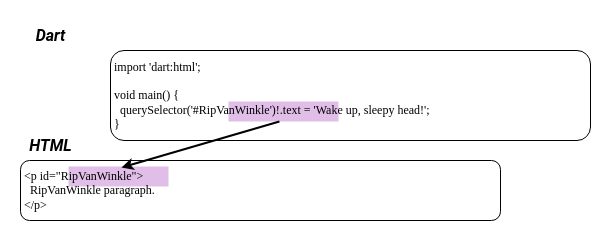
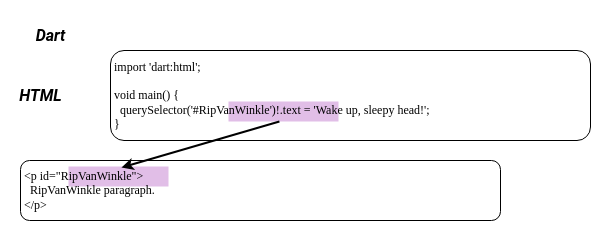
(51, 146) -> (41, 96)
